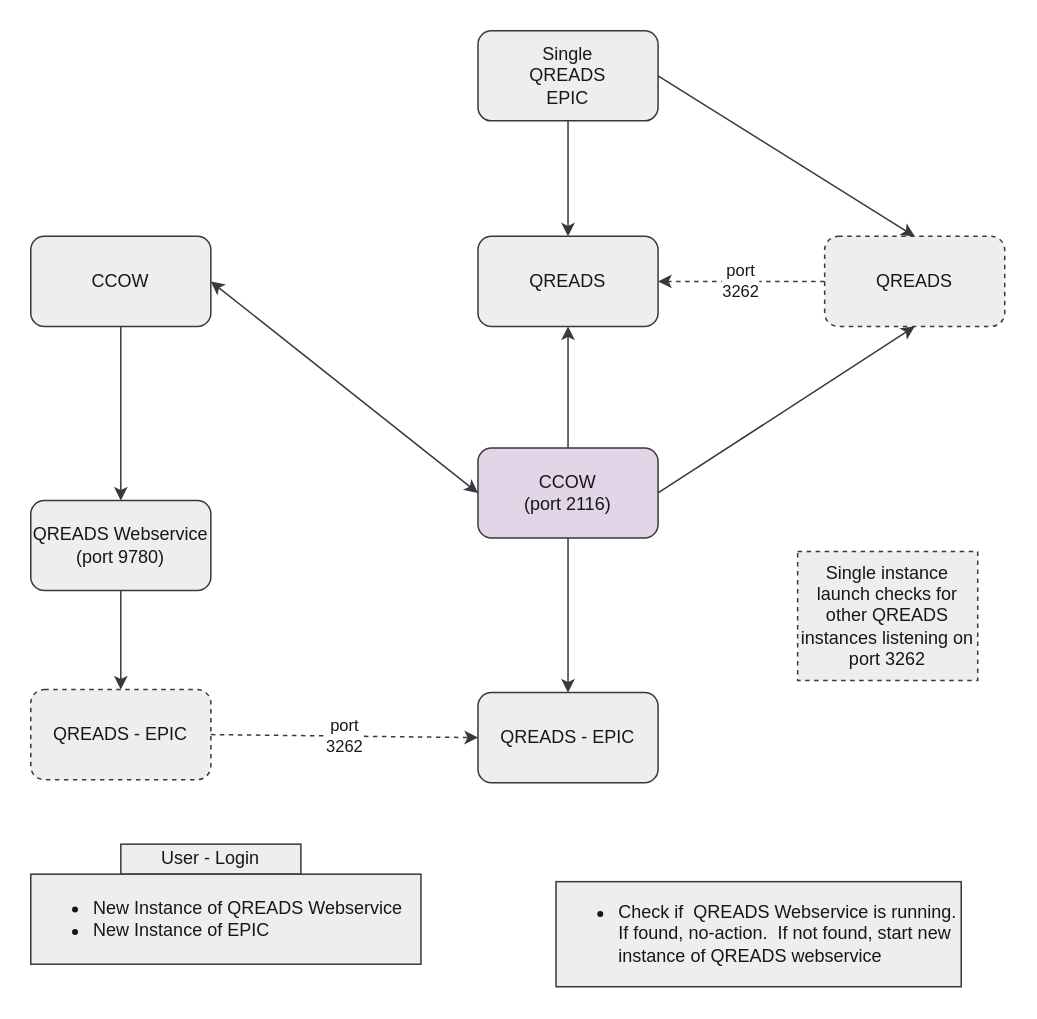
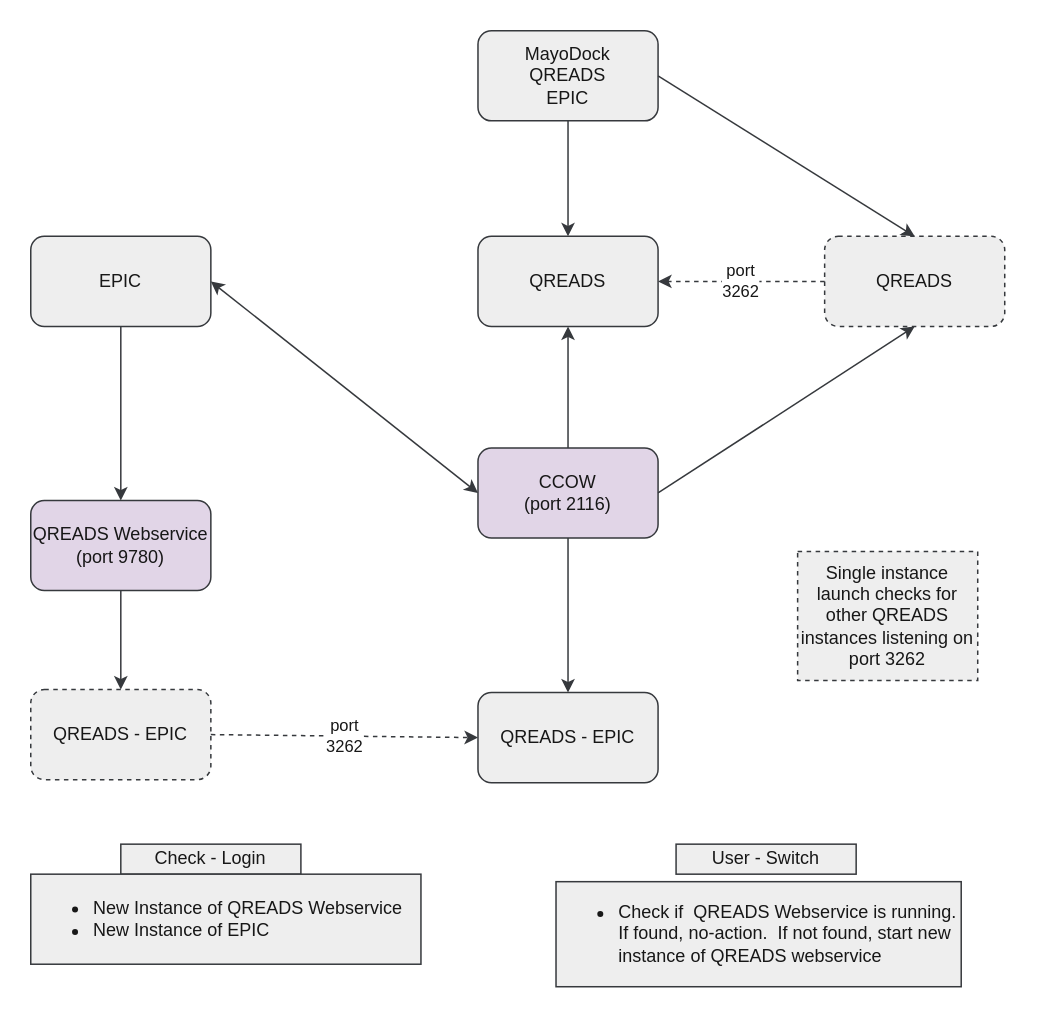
(568, 76) -> (568, 76)
(121, 281) -> (121, 281)
(121, 545) -> (121, 545)
(211, 859) -> (211, 859)
none -> (766, 859)
